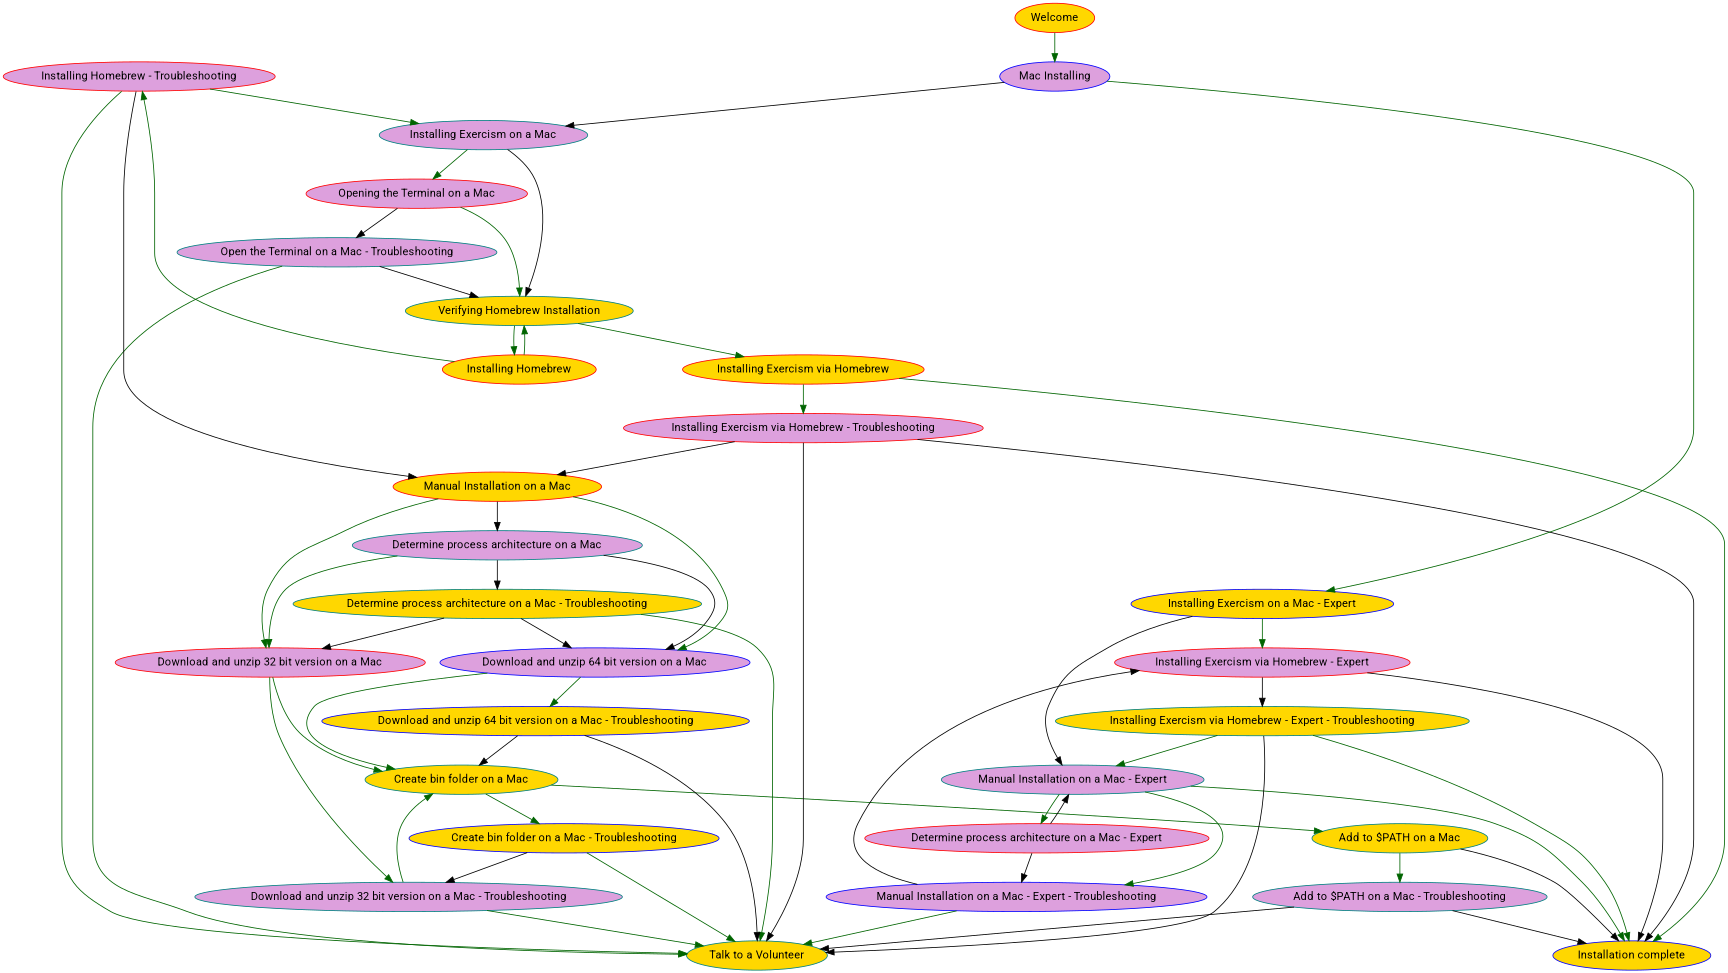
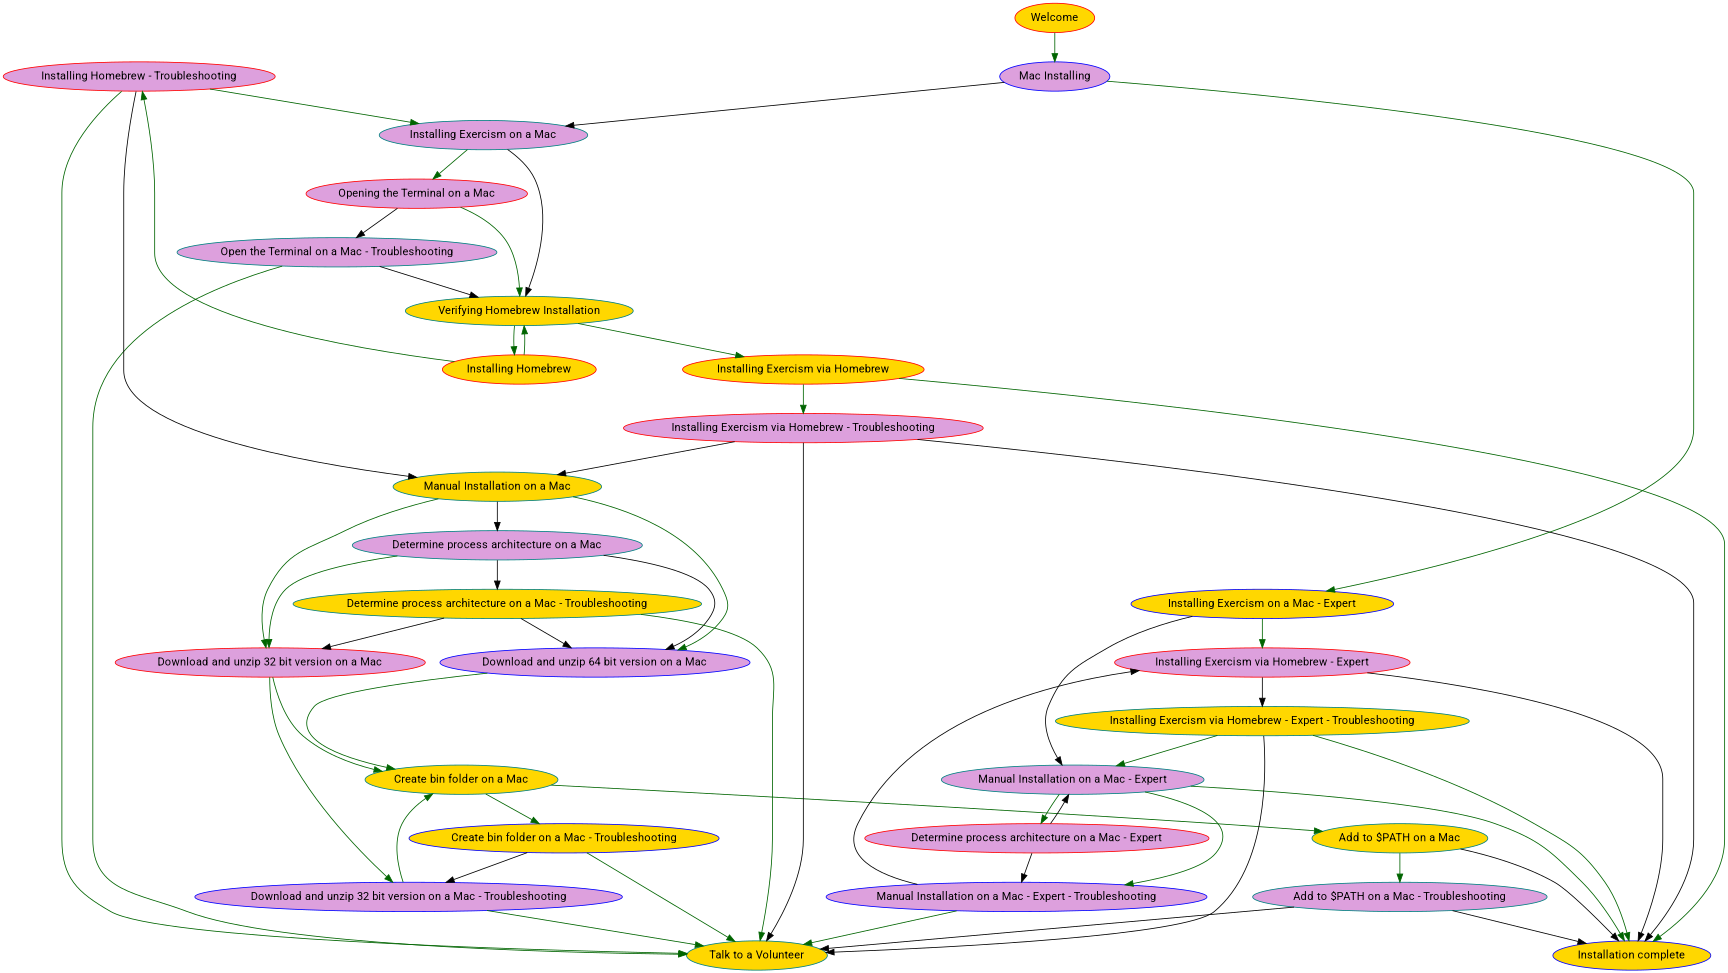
(497, 487) -> (497, 487)
(536, 721) -> none
(409, 897) -> (409, 897)
